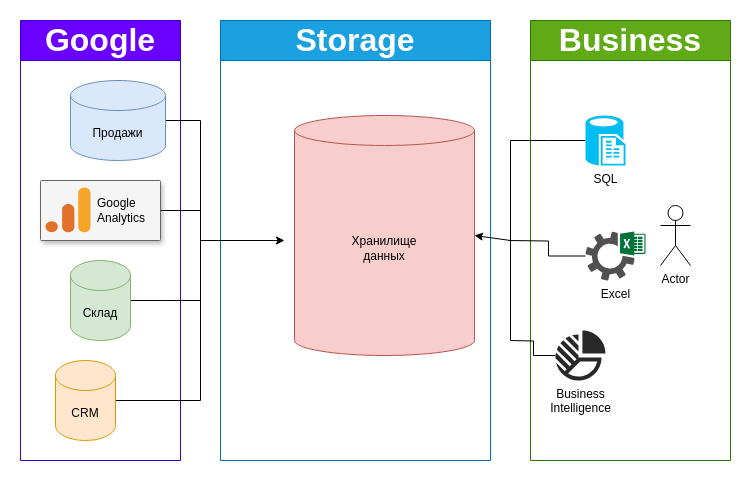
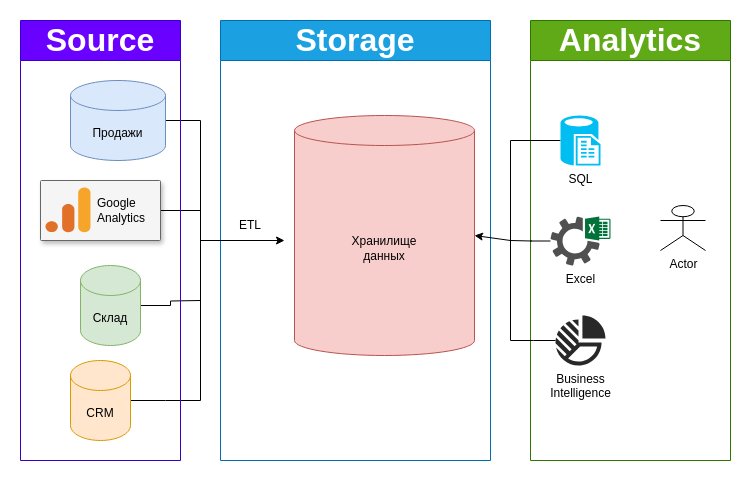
(101, 41) -> (101, 41)
(631, 41) -> (631, 41)
(606, 141) -> (581, 141)
none -> (251, 226)
(676, 236) -> (683, 228)
(616, 256) -> (581, 241)
(101, 301) -> (111, 306)
(581, 356) -> (581, 341)
(86, 401) -> (101, 401)
